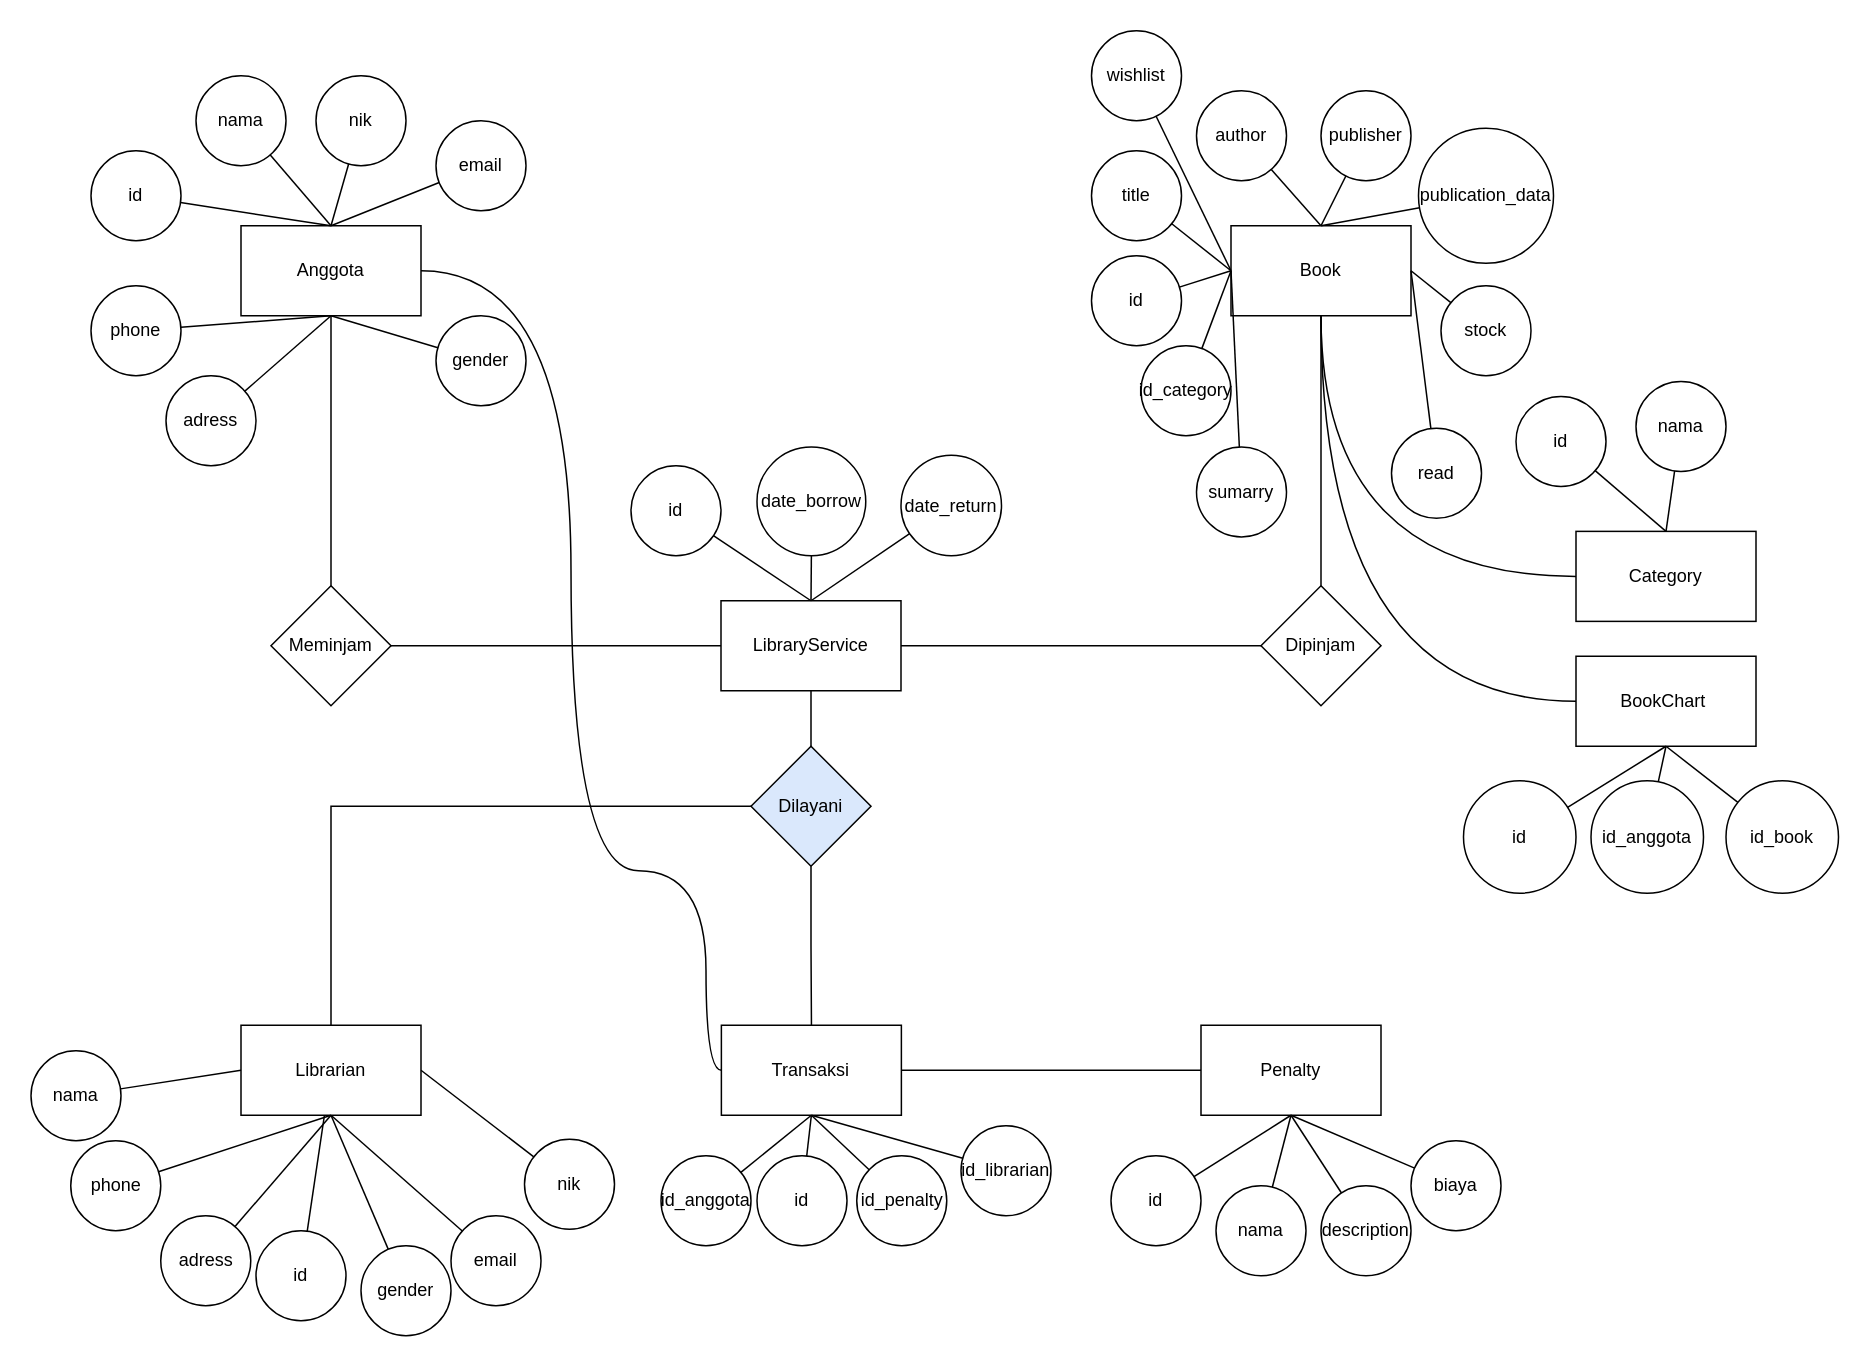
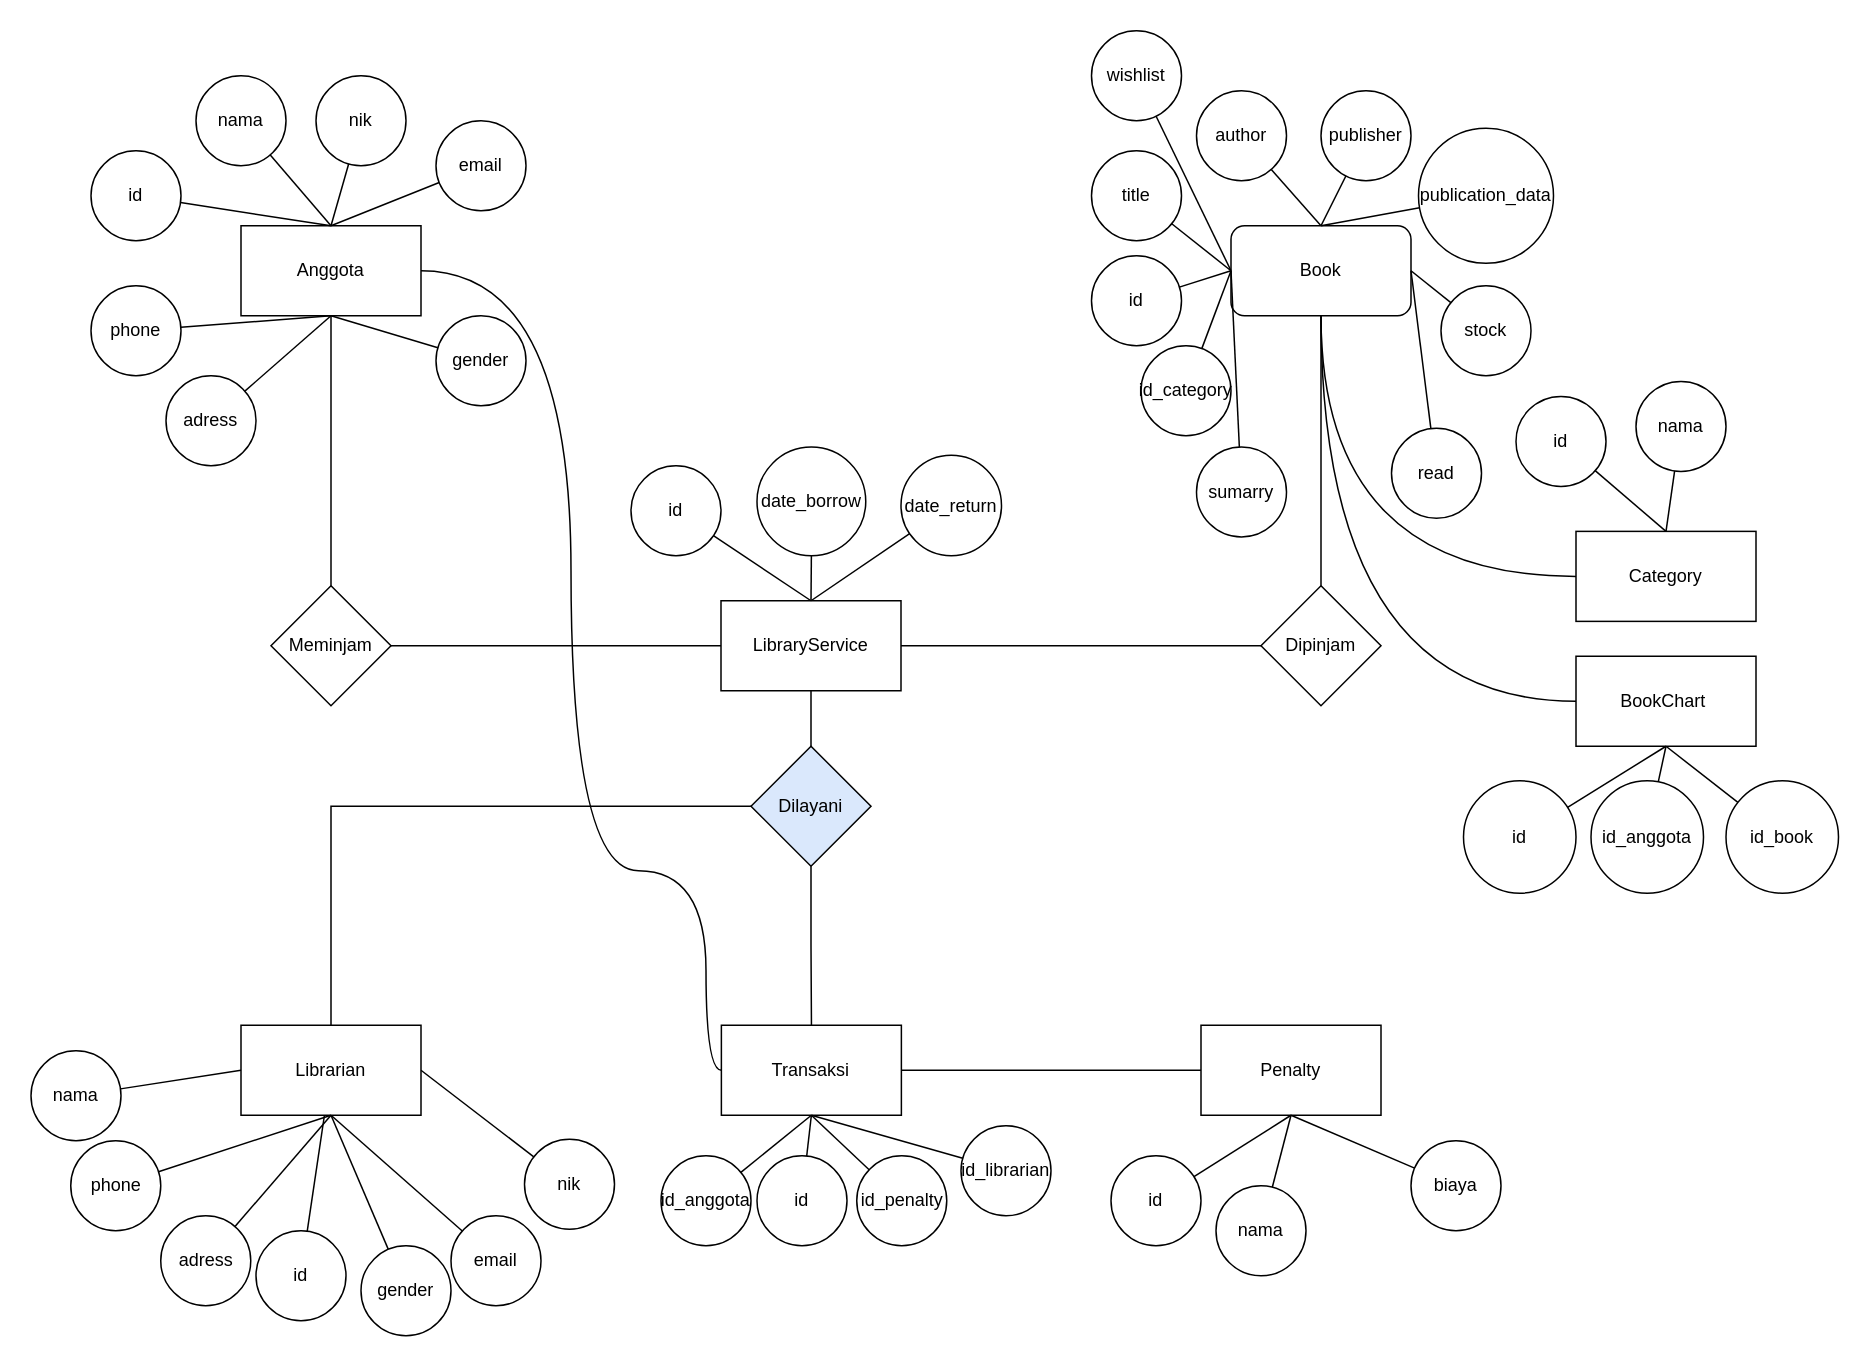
(1321, 271) -> (1321, 271)
(1317, 1156) -> none
(1366, 1231) -> none
